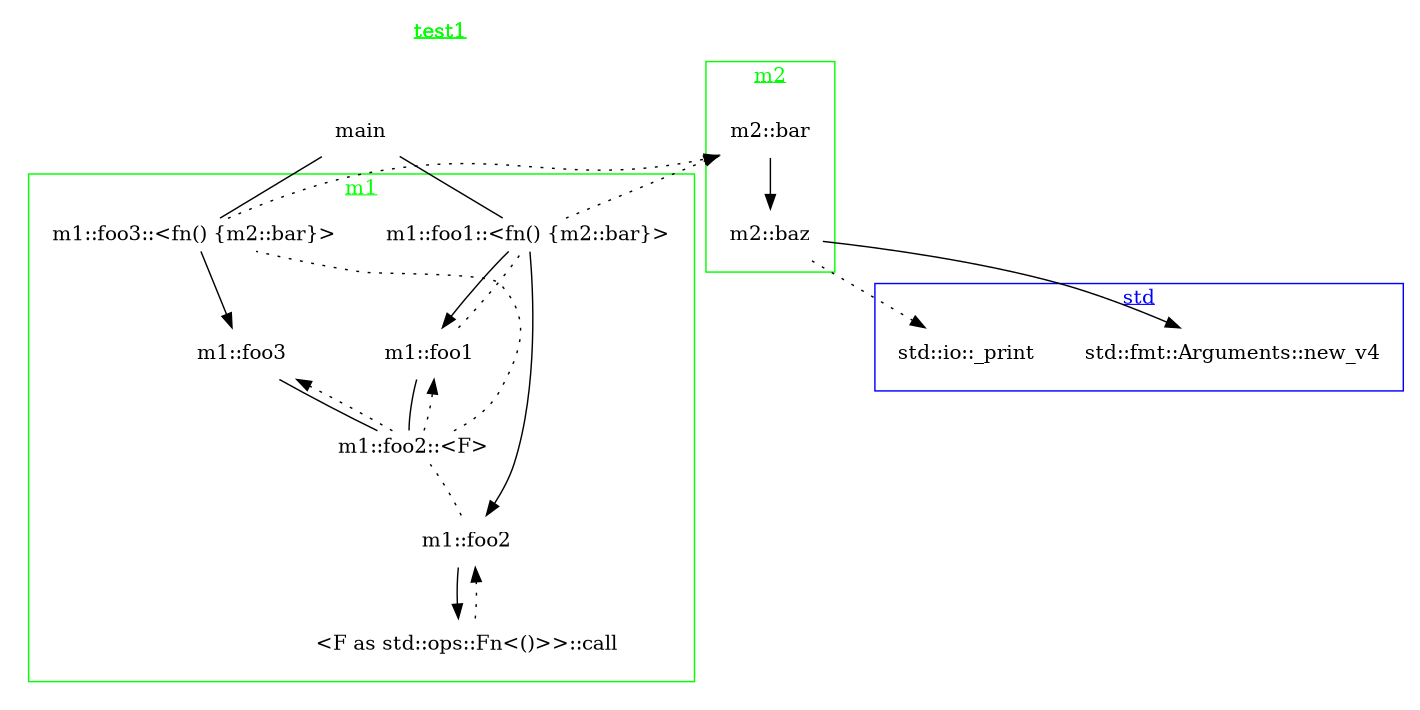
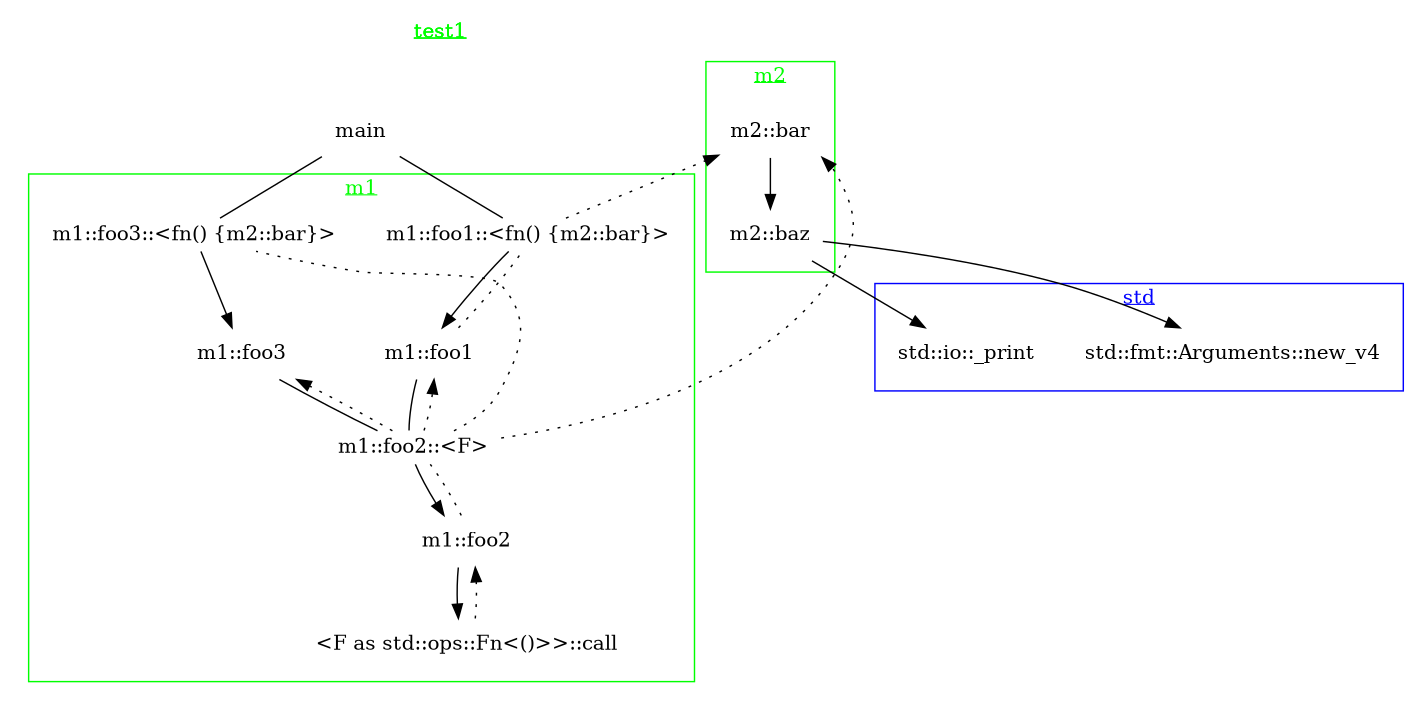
(463, 164) -> (736, 362)
(855, 286) -> (855, 286)
(530, 381) -> (425, 484)
